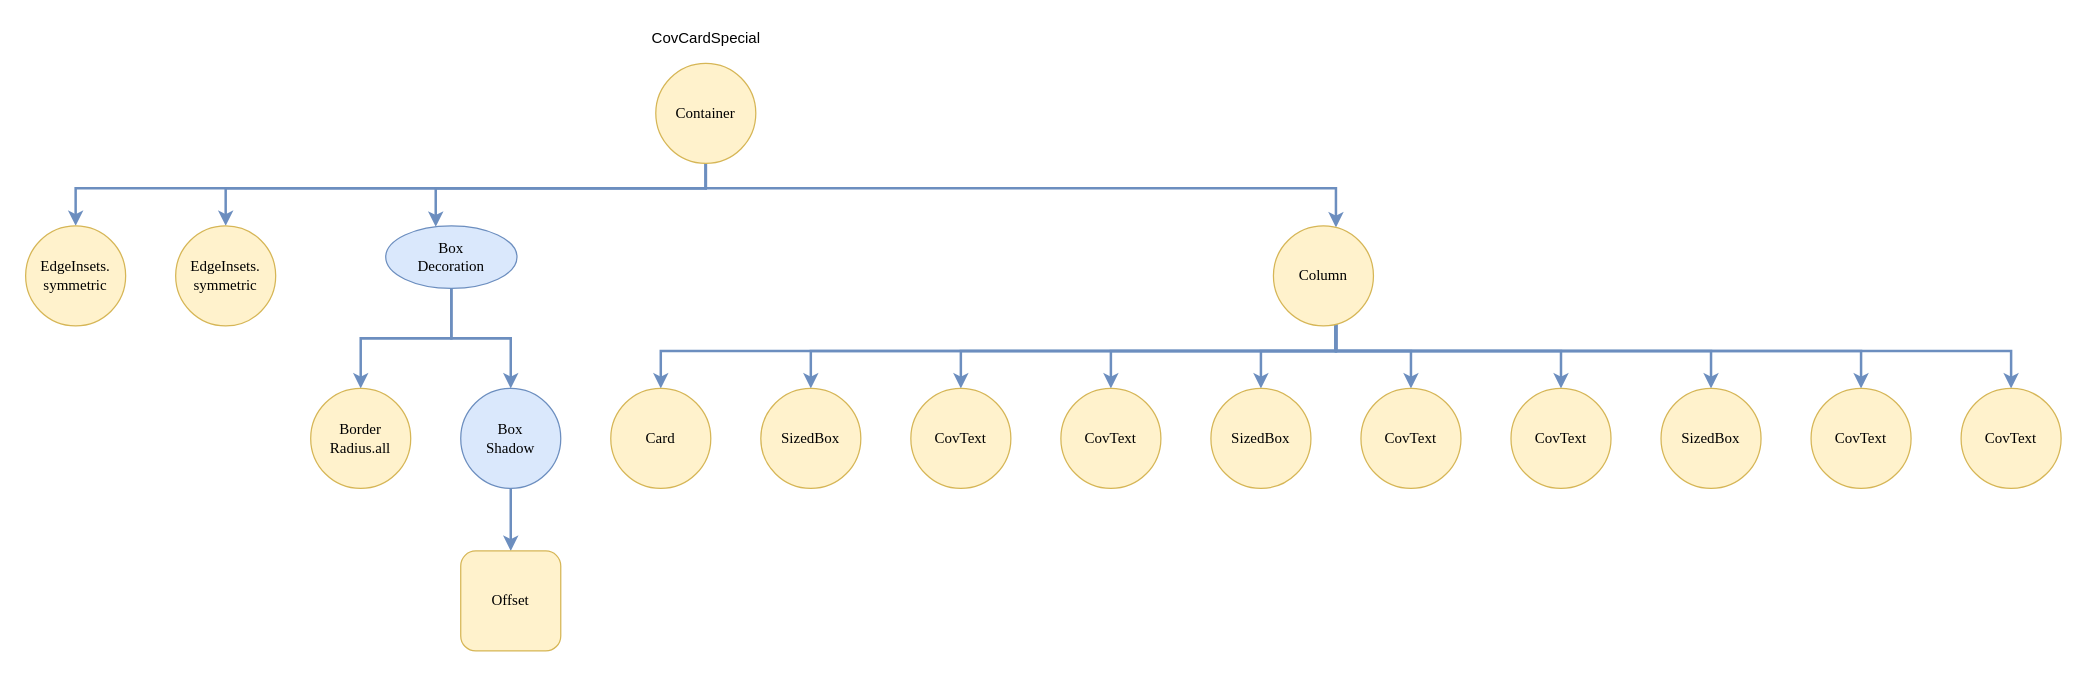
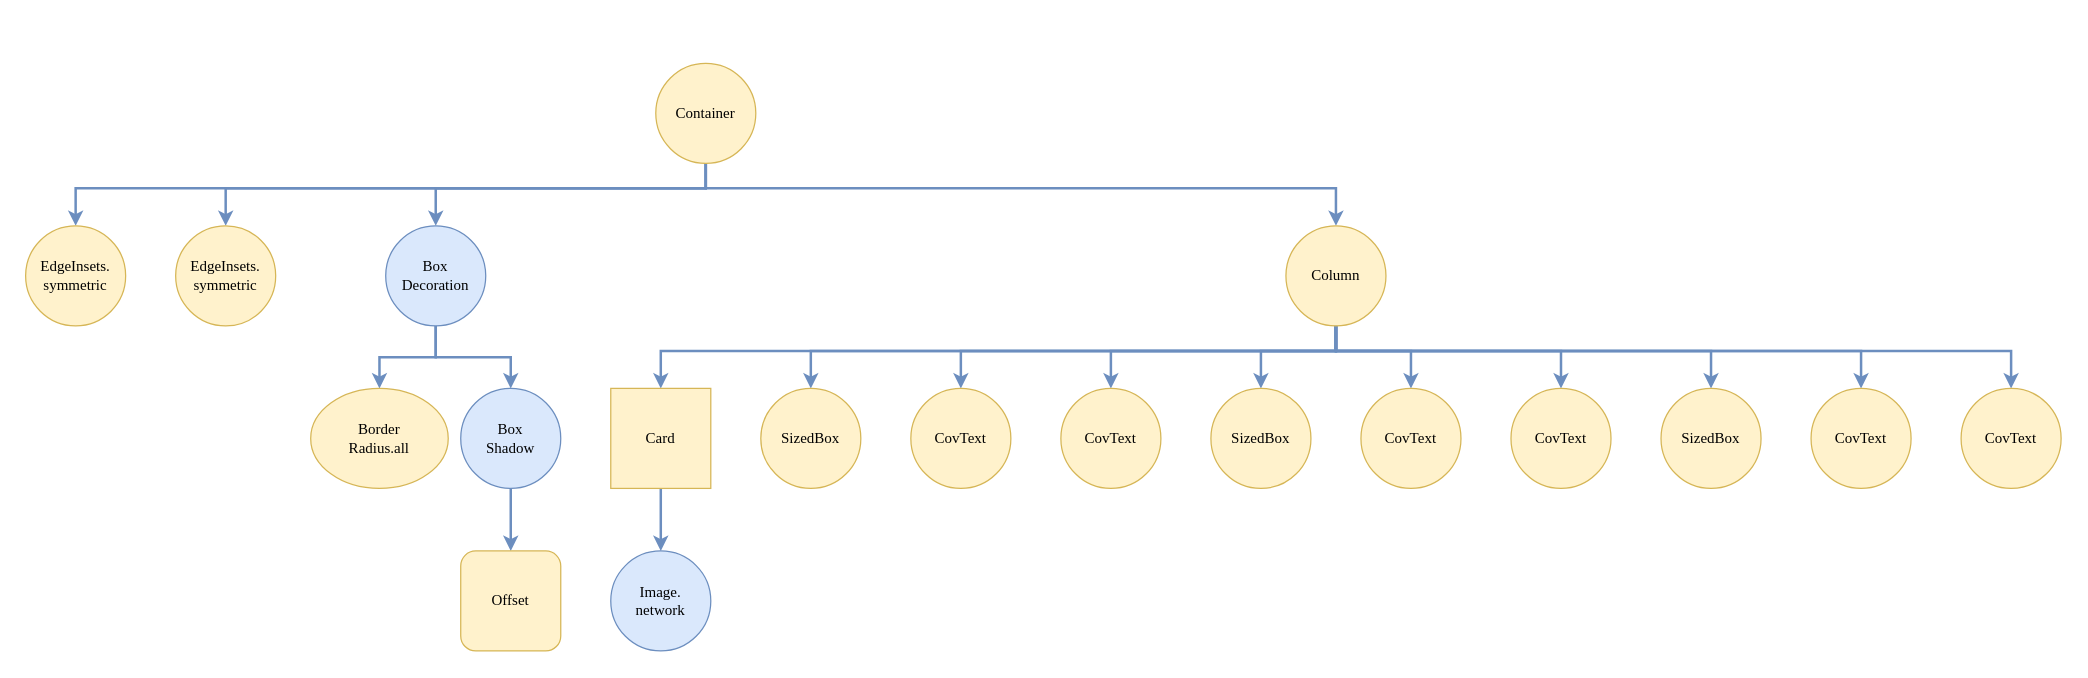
(706, 38) -> none
(451, 257) -> (436, 276)
(1323, 276) -> (1336, 276)
(361, 438) -> (379, 438)
(661, 438) -> (661, 438)
none -> (661, 514)
none -> (661, 601)
